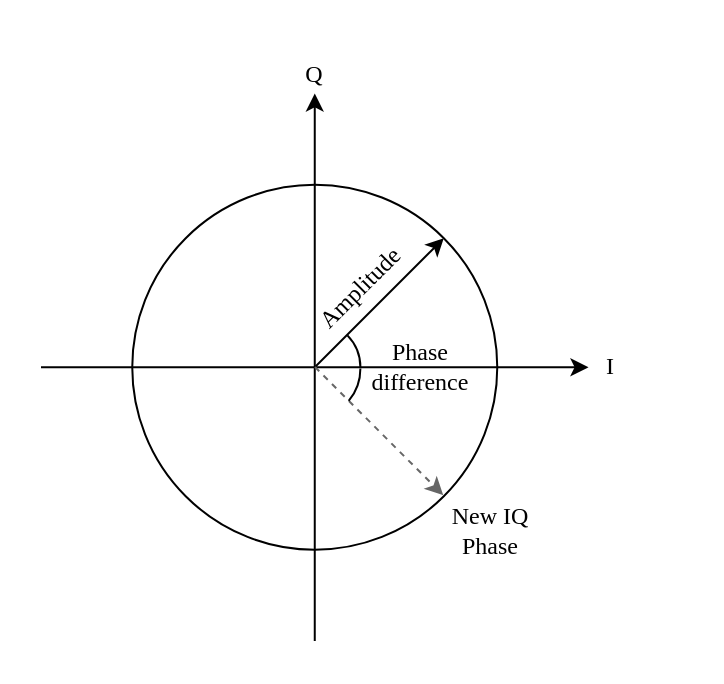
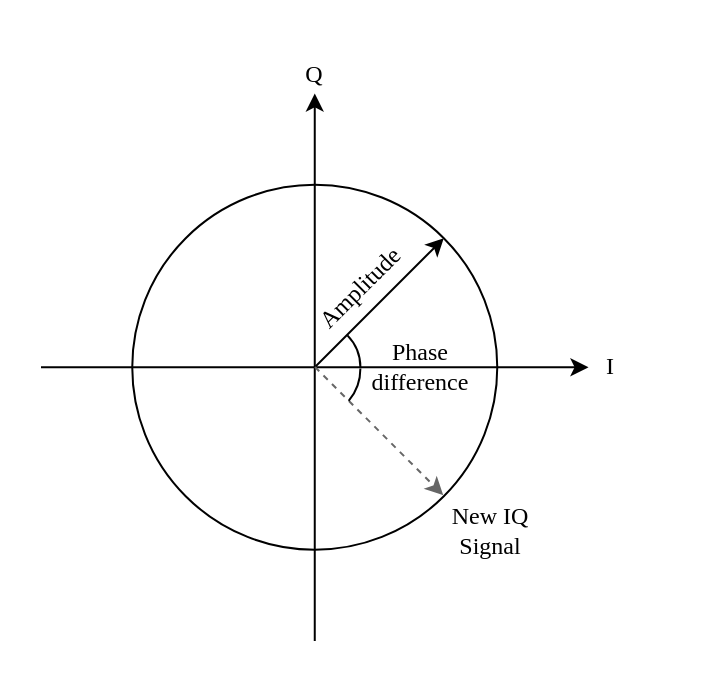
(491, 531) -> (491, 531)
